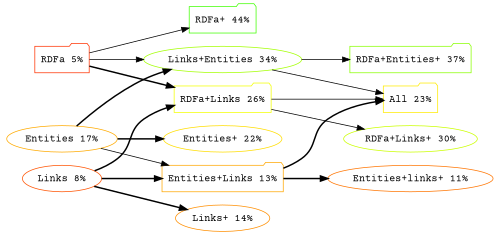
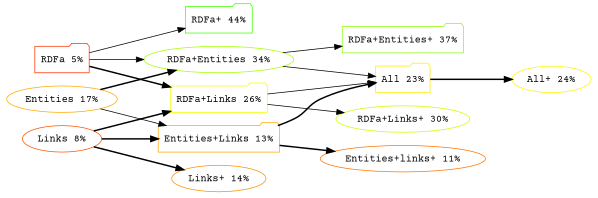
(223, 60) -> (219, 60)
none -> (552, 79)
(223, 139) -> none
